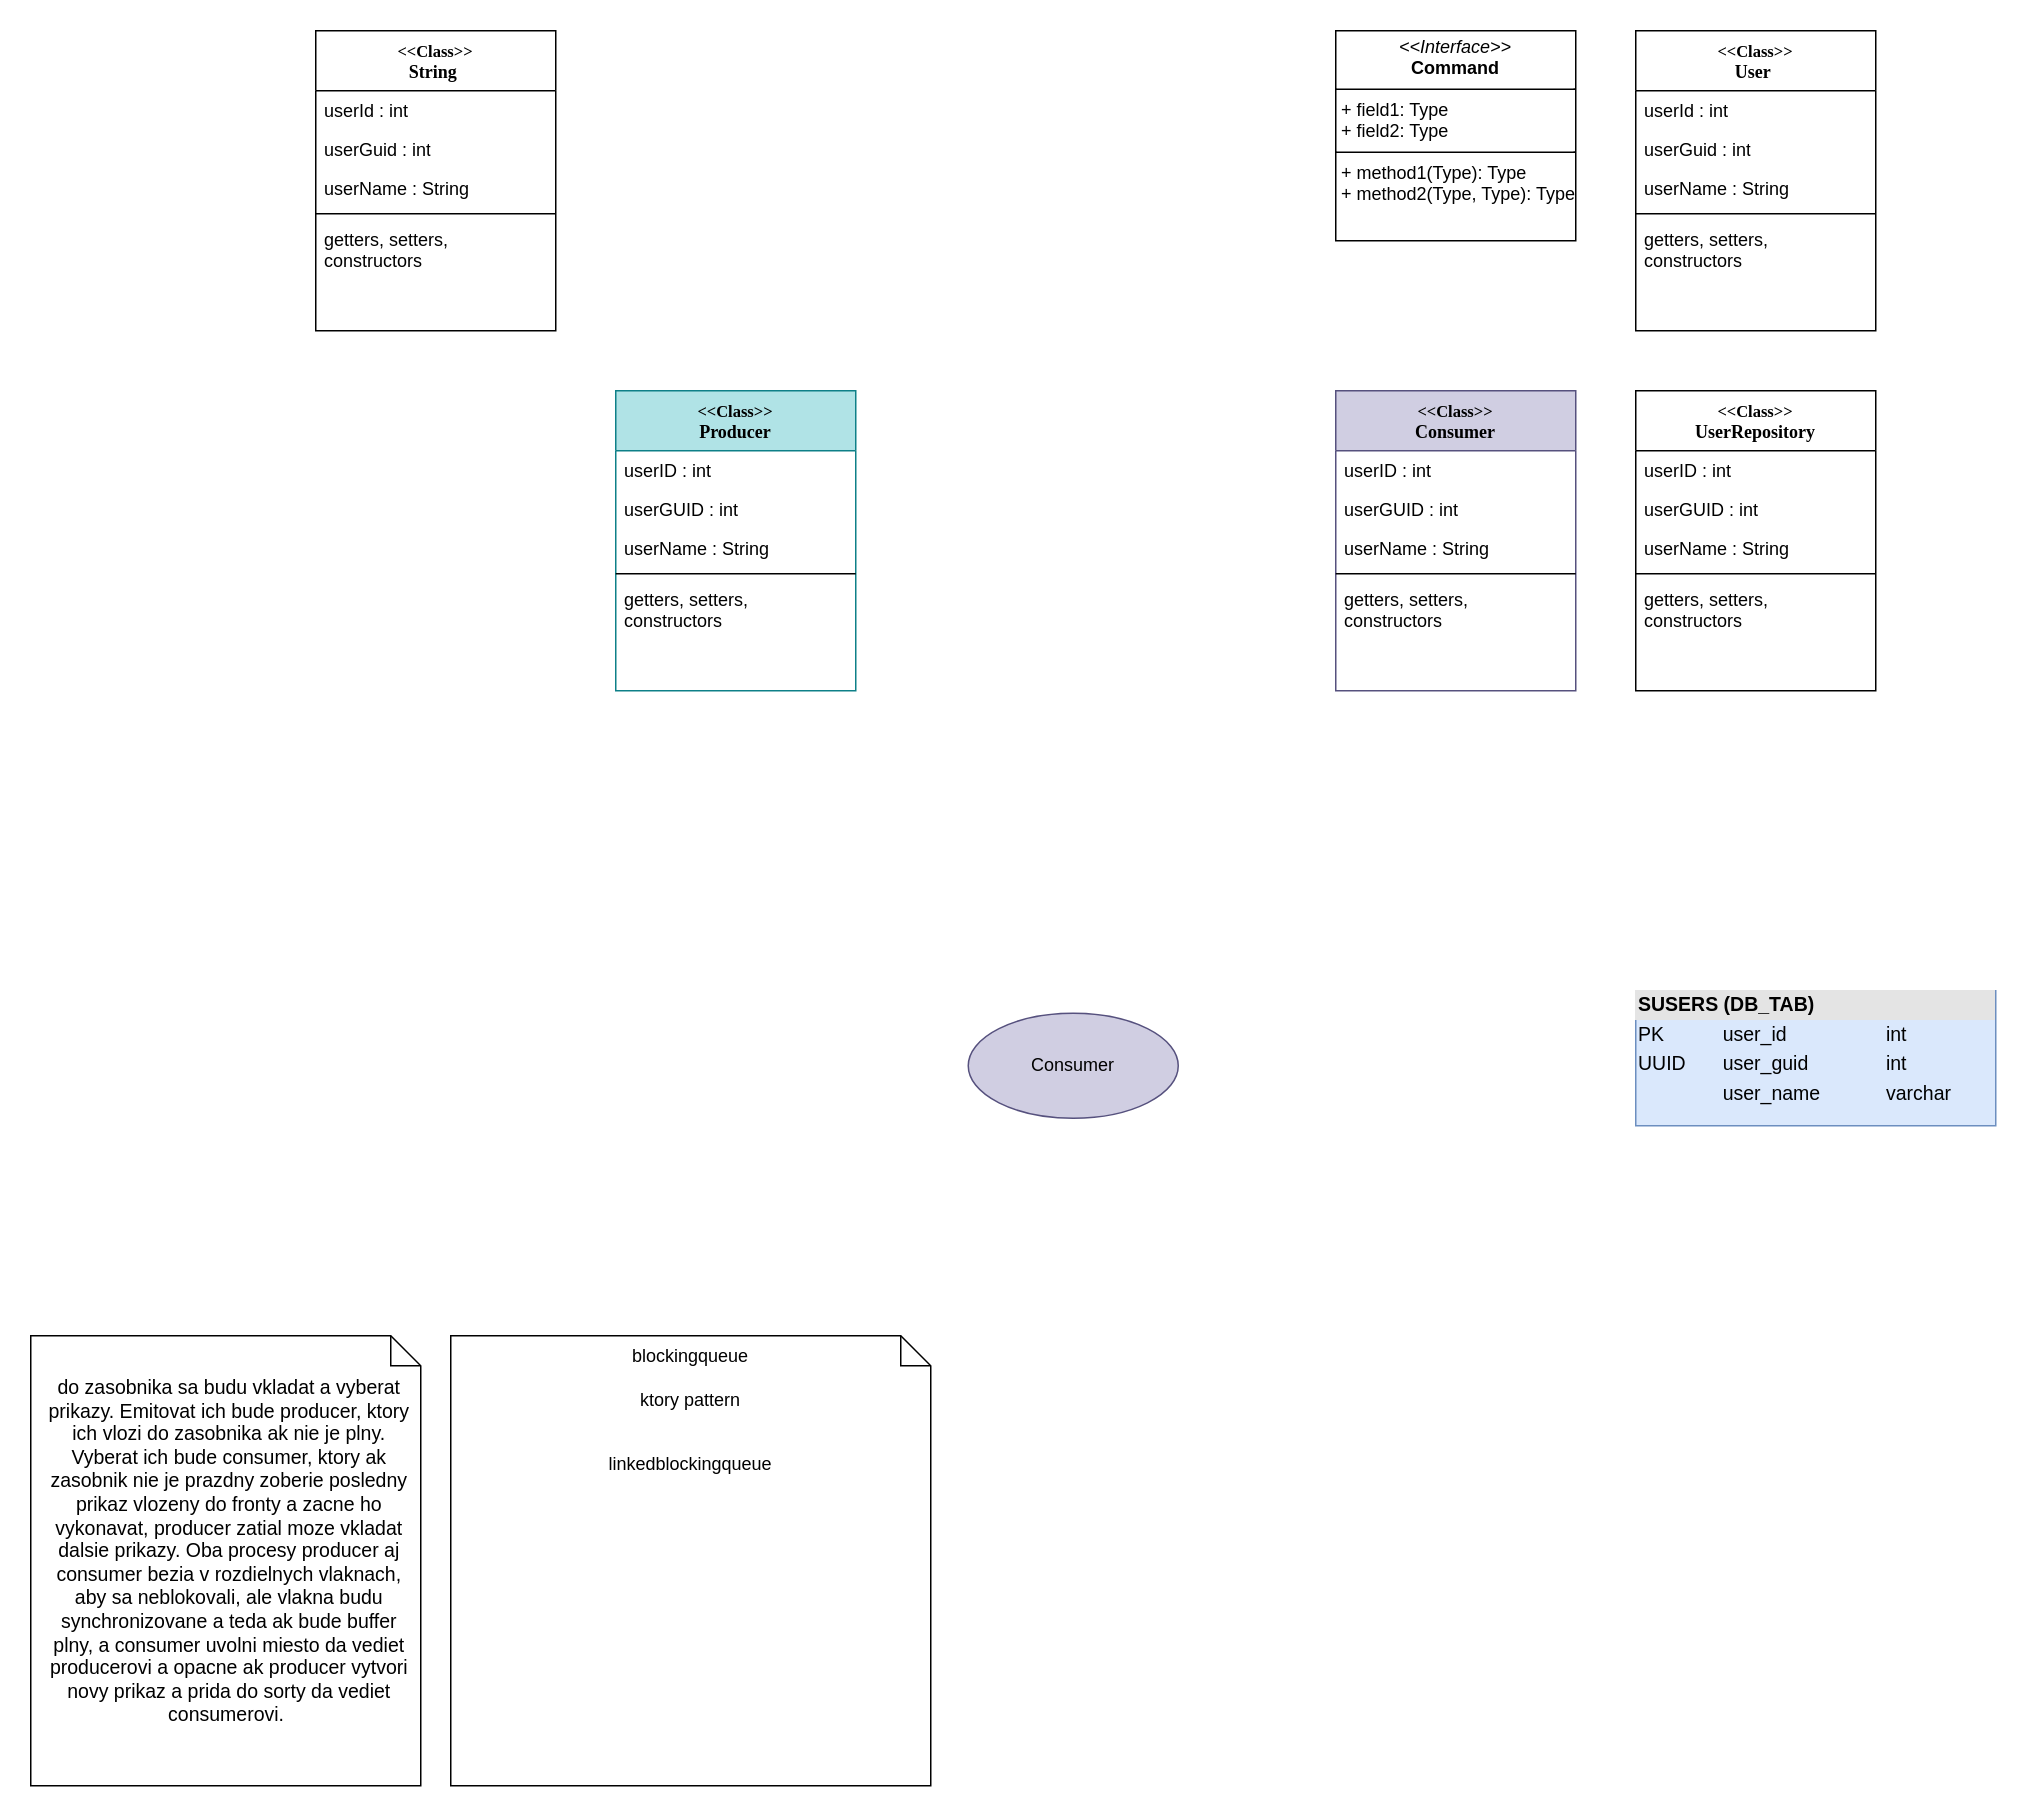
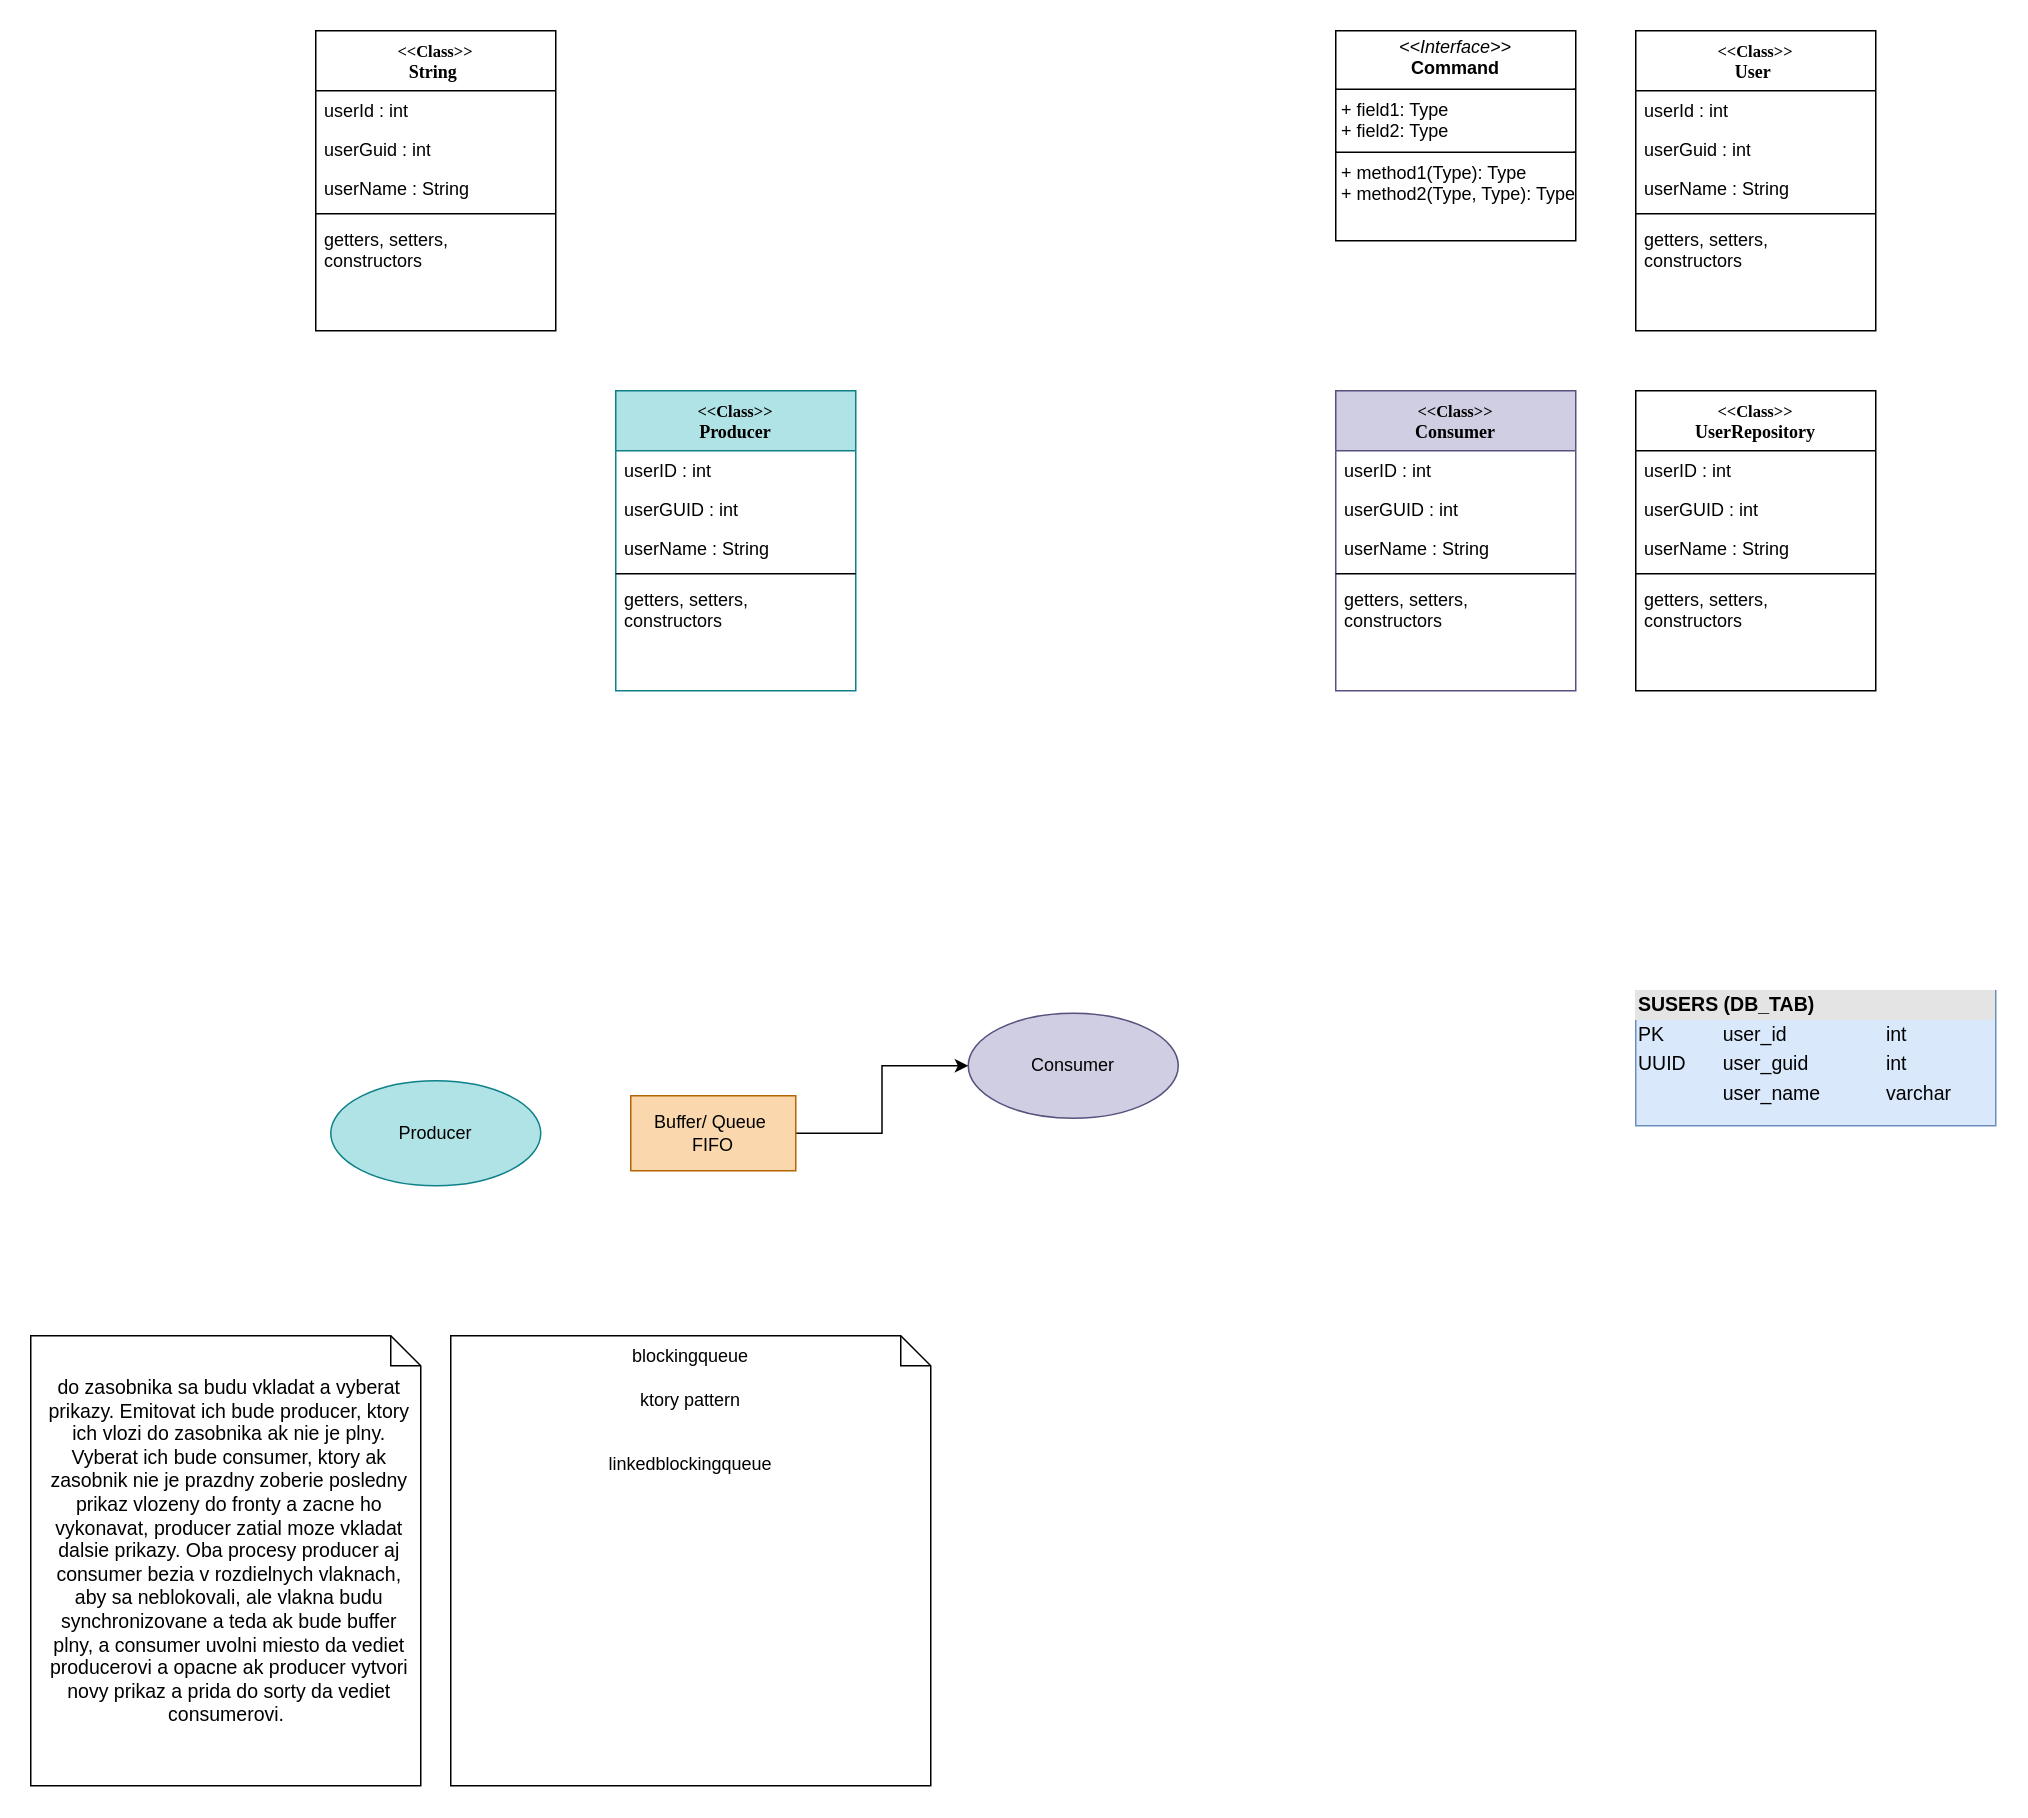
none -> (882, 1105)
none -> (436, 1133)
none -> (713, 1133)
